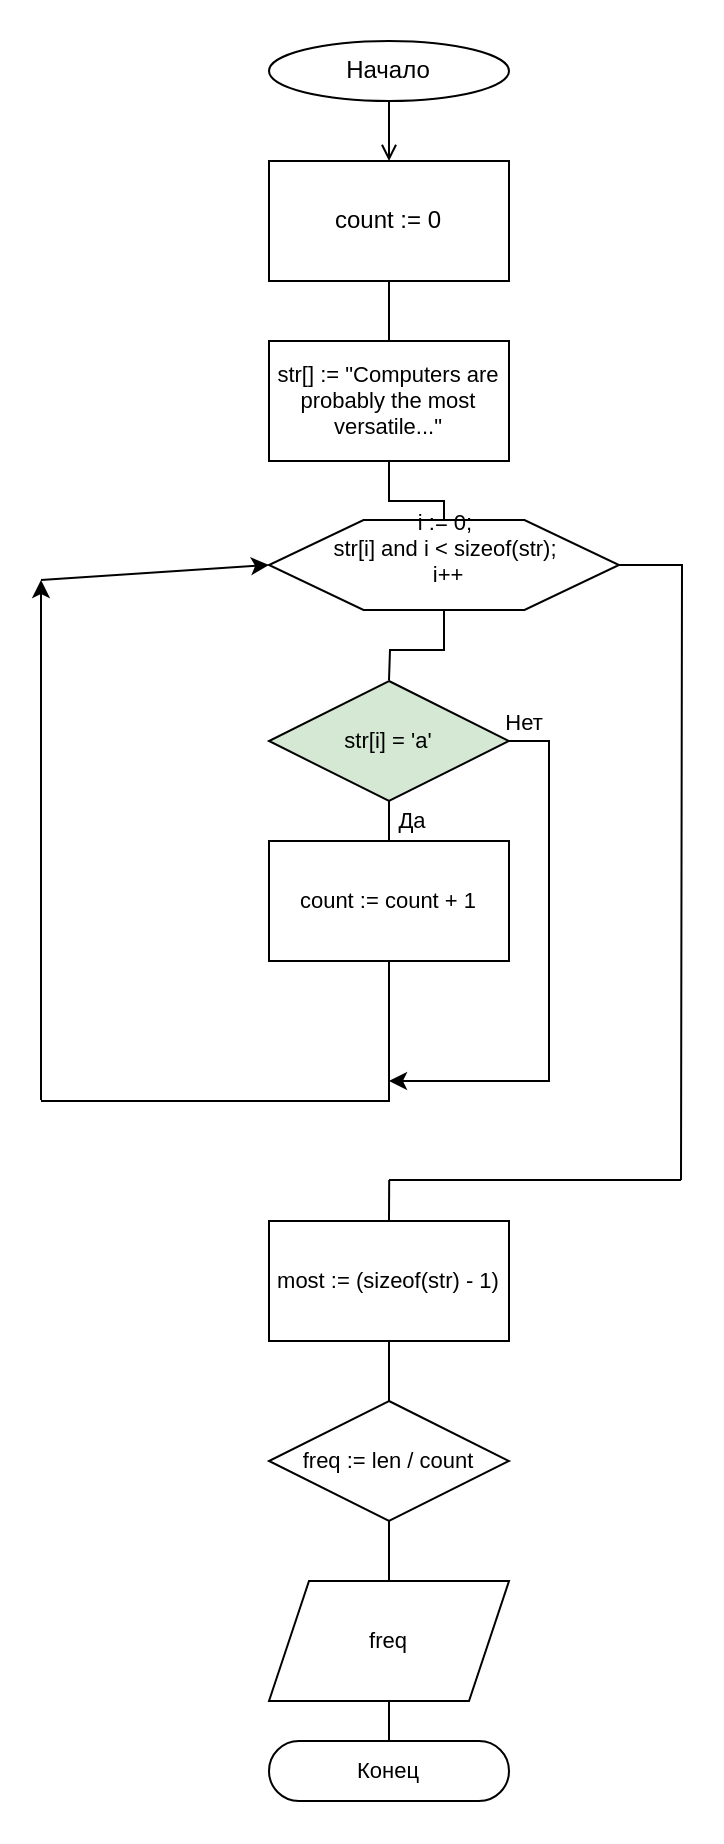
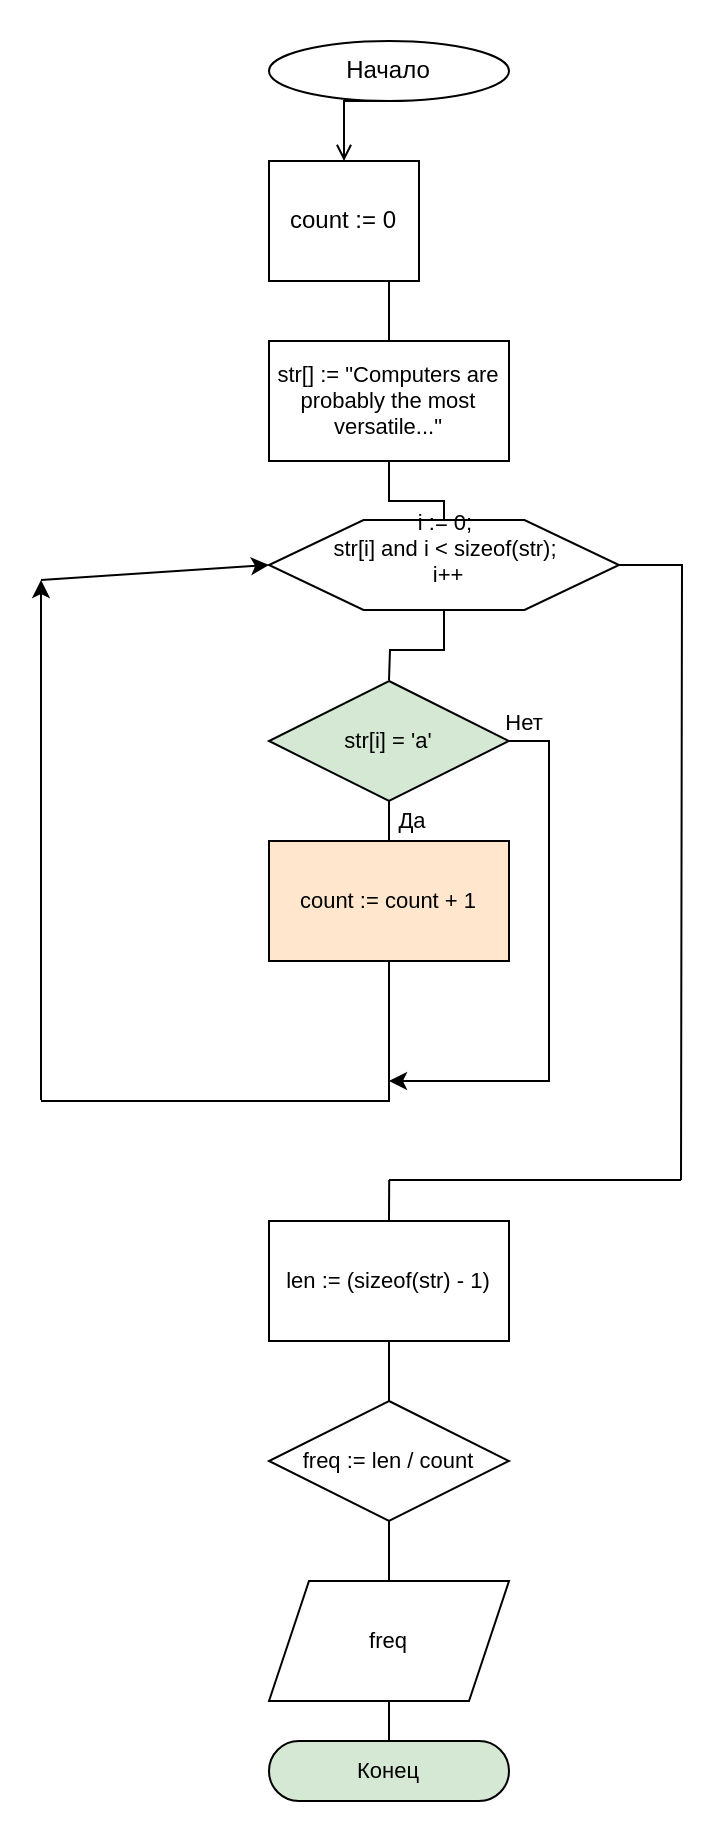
(389, 221) -> (344, 221)
(389, 901) -> (389, 901)
(389, 1281) -> (389, 1281)
(389, 1771) -> (389, 1771)
